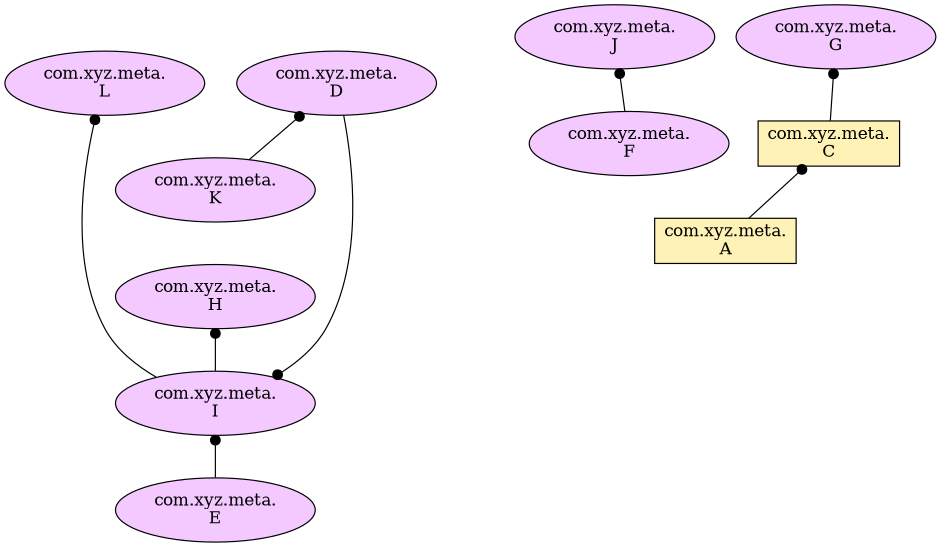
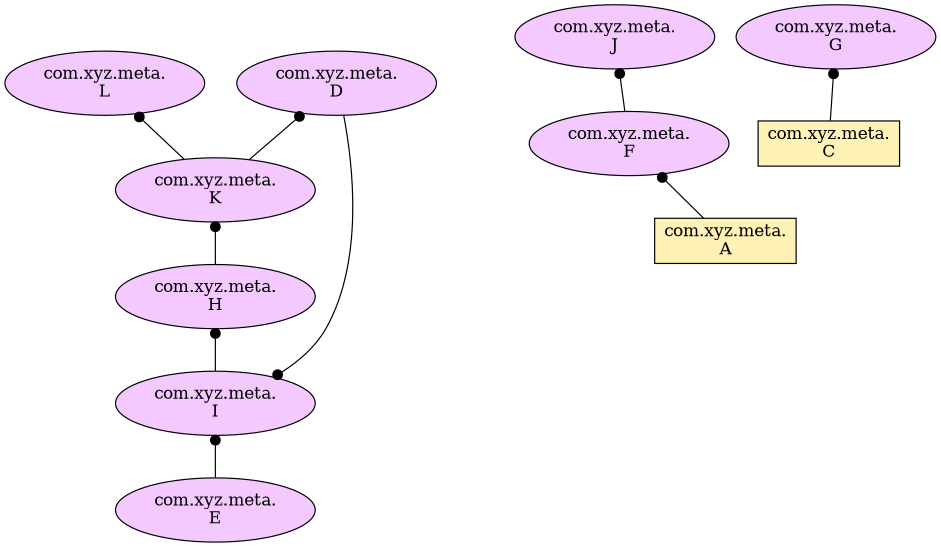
(774, 195) -> (685, 200)
none -> (215, 248)
(85, 263) -> (164, 140)
